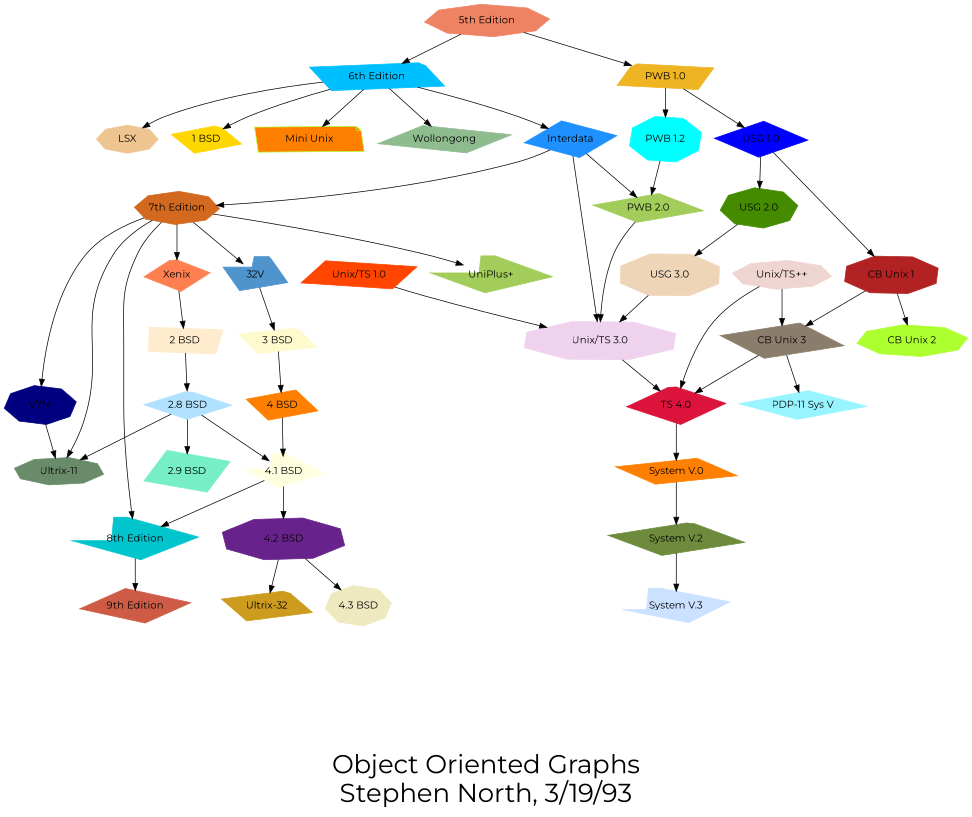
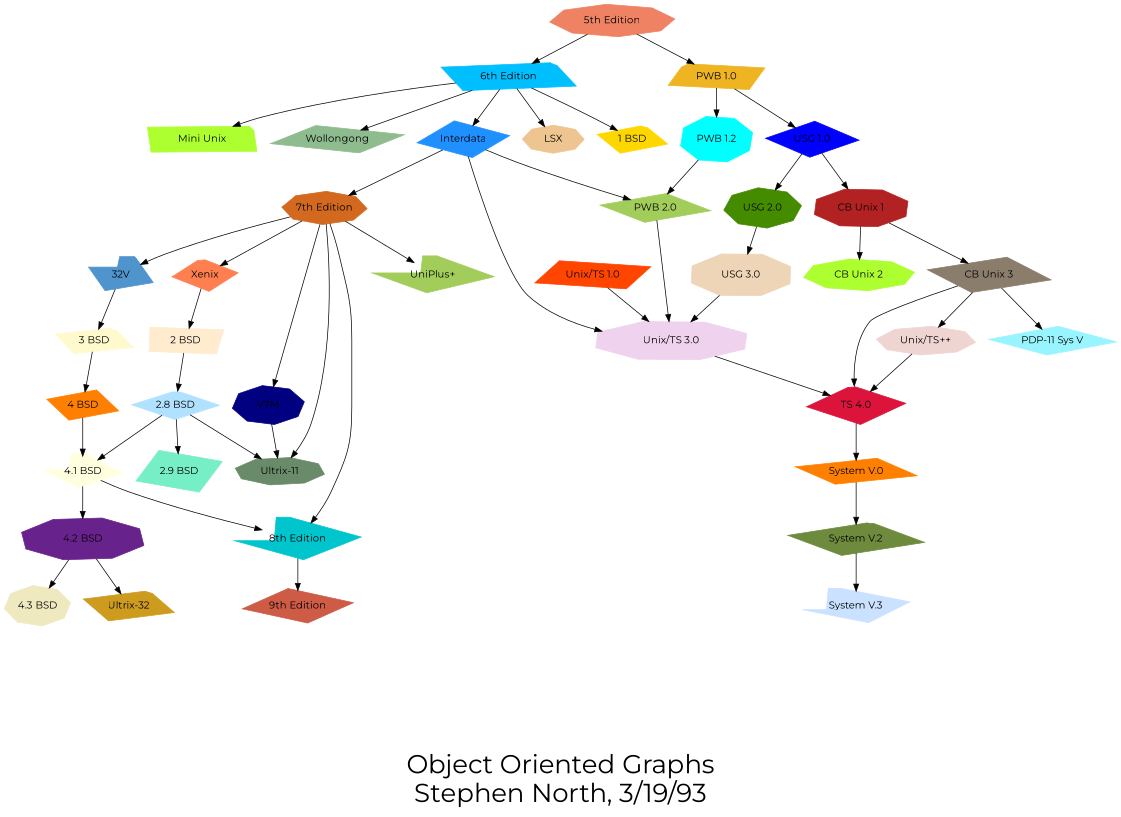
(309, 139) -> (202, 139)
(782, 304) -> (958, 307)
